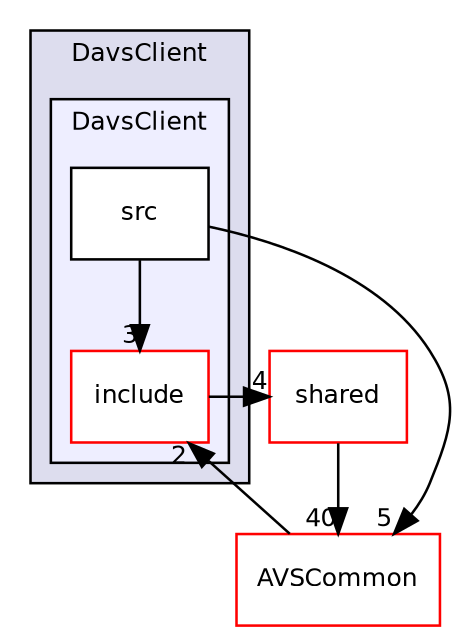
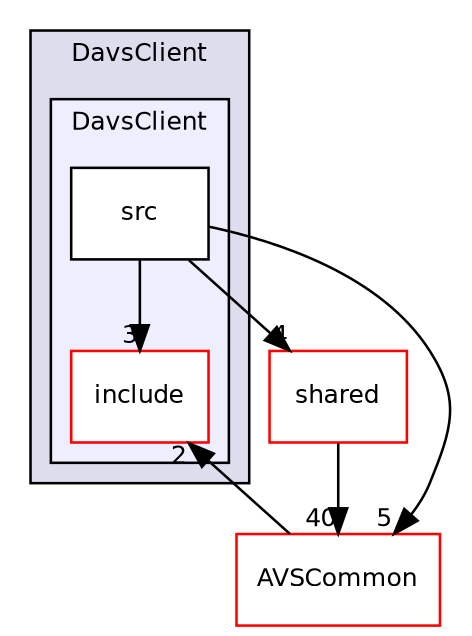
(226, 397) -> (213, 282)
